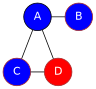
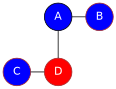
(27, 44) -> none
